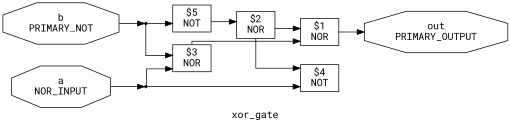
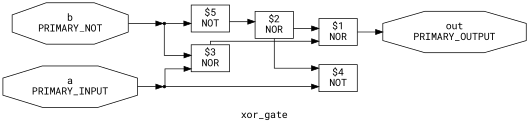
(61, 87) -> (70, 87)
